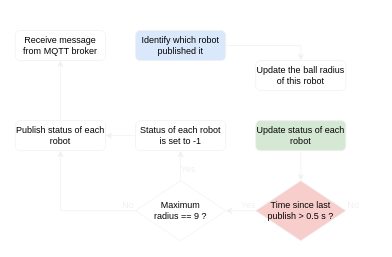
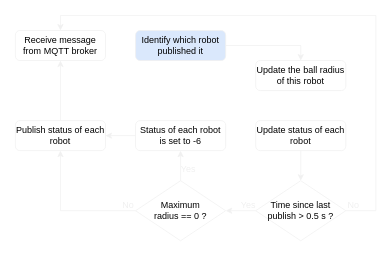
(180, 135) -> (180, 135)
(300, 135) -> (300, 135)
(180, 210) -> (180, 210)
(300, 210) -> (300, 210)
none -> (345, 210)
